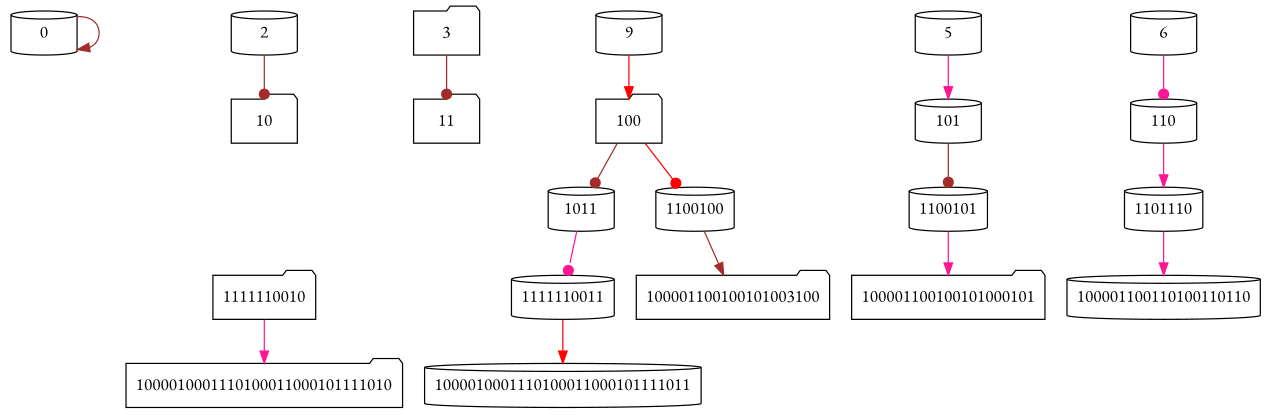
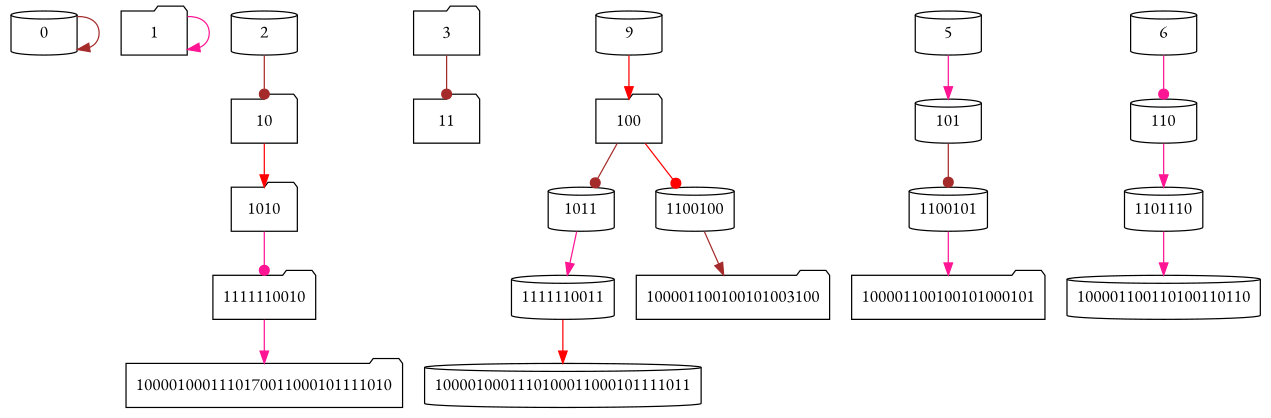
none -> (154, 33)
none -> (264, 209)
(573, 247) -> (573, 247)
(264, 385) -> (264, 385)
